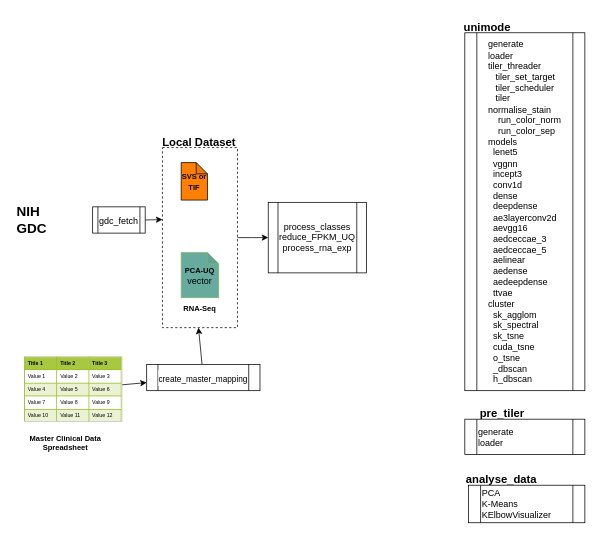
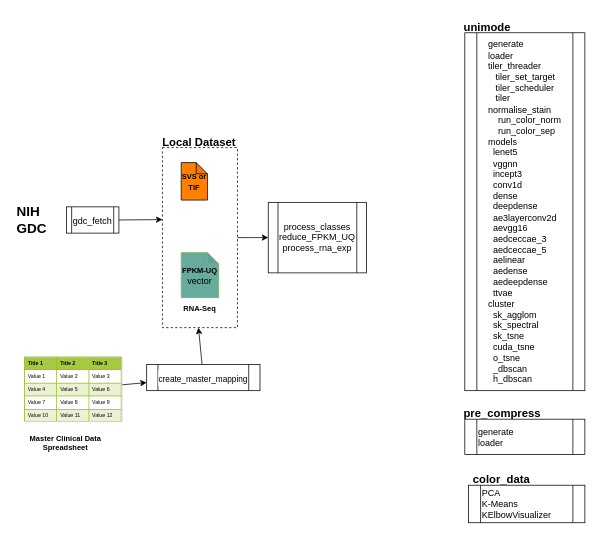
(119, 220) -> (93, 220)
(200, 275) -> (200, 275)
(502, 413) -> (502, 413)
(501, 479) -> (501, 479)
